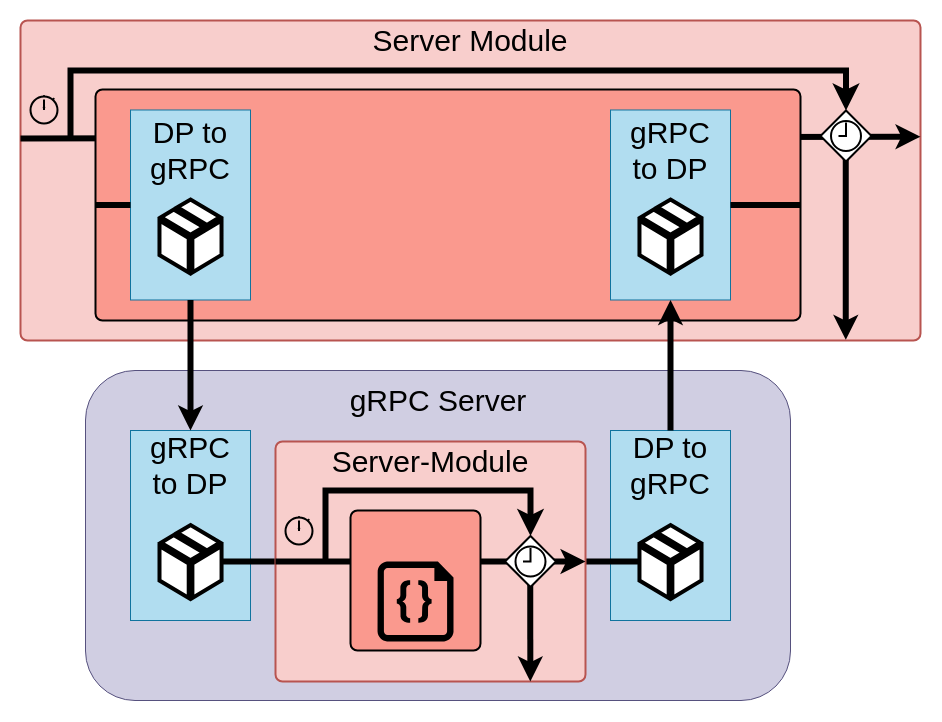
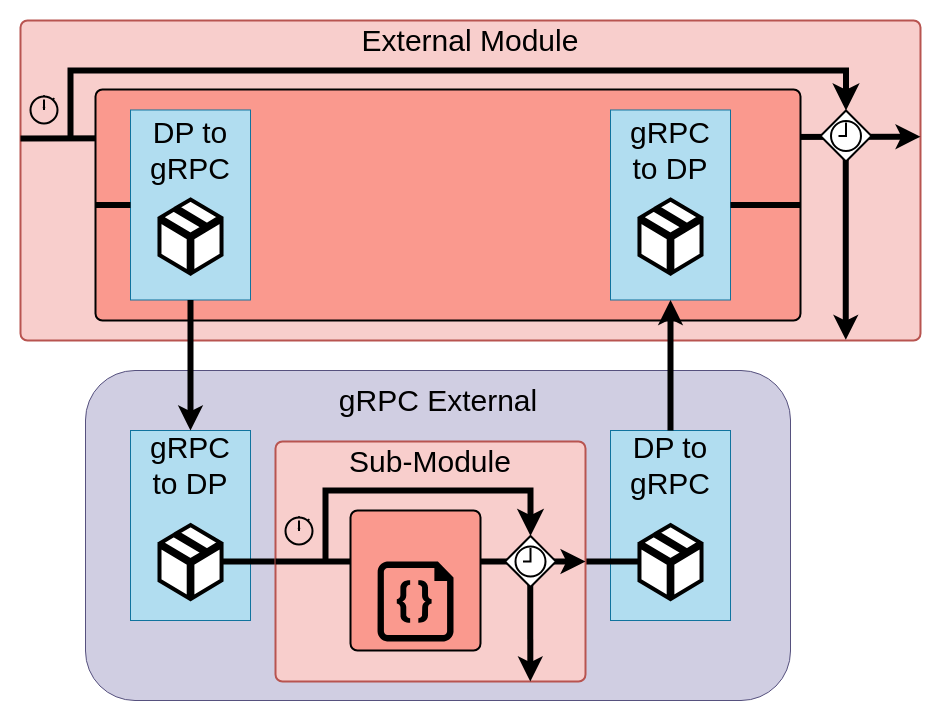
(471, 41) -> (471, 41)
(439, 401) -> (439, 401)
(431, 462) -> (431, 462)
